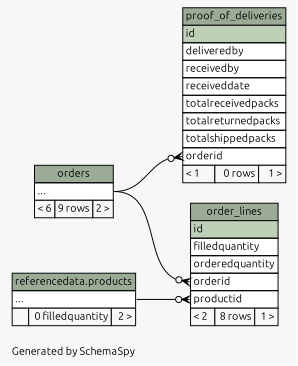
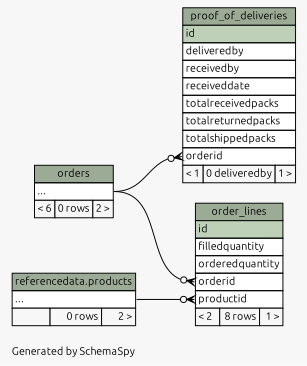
(240, 174) -> (239, 174)
(74, 209) -> (74, 209)
(71, 316) -> (83, 316)
